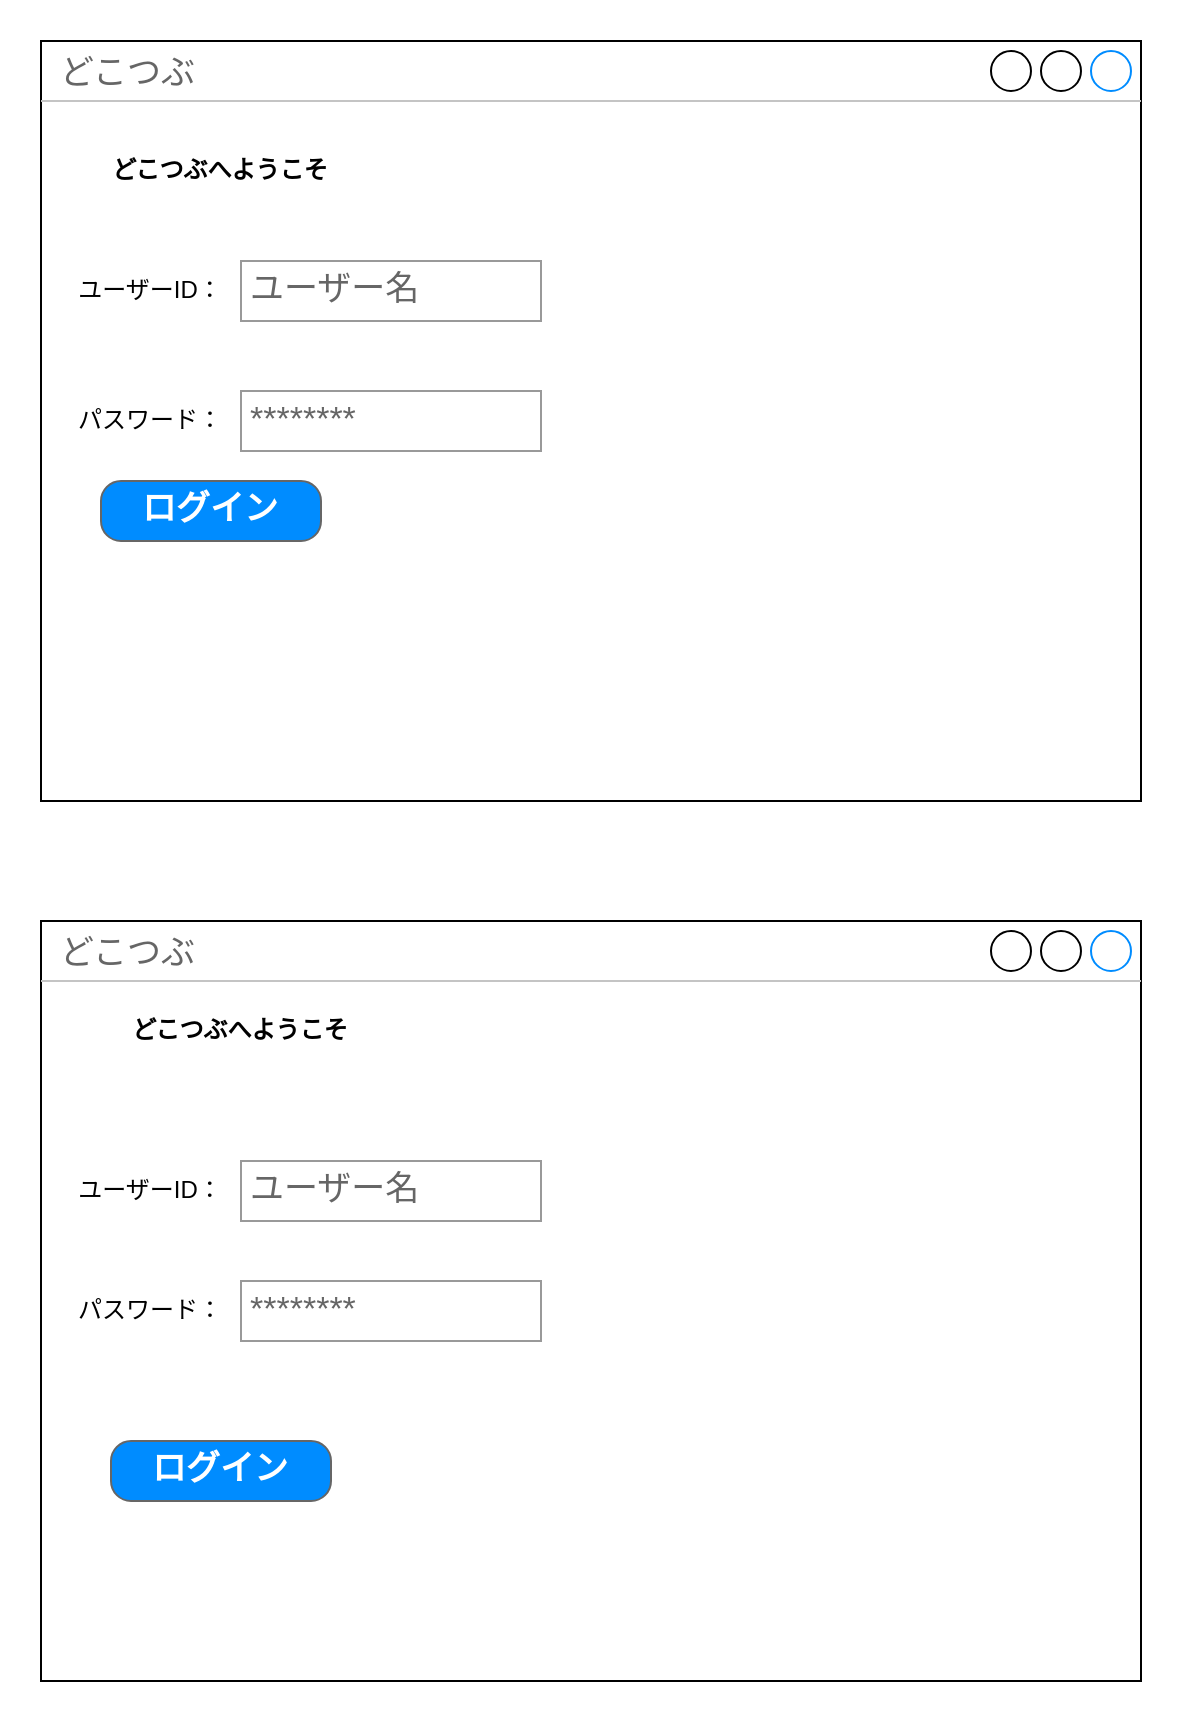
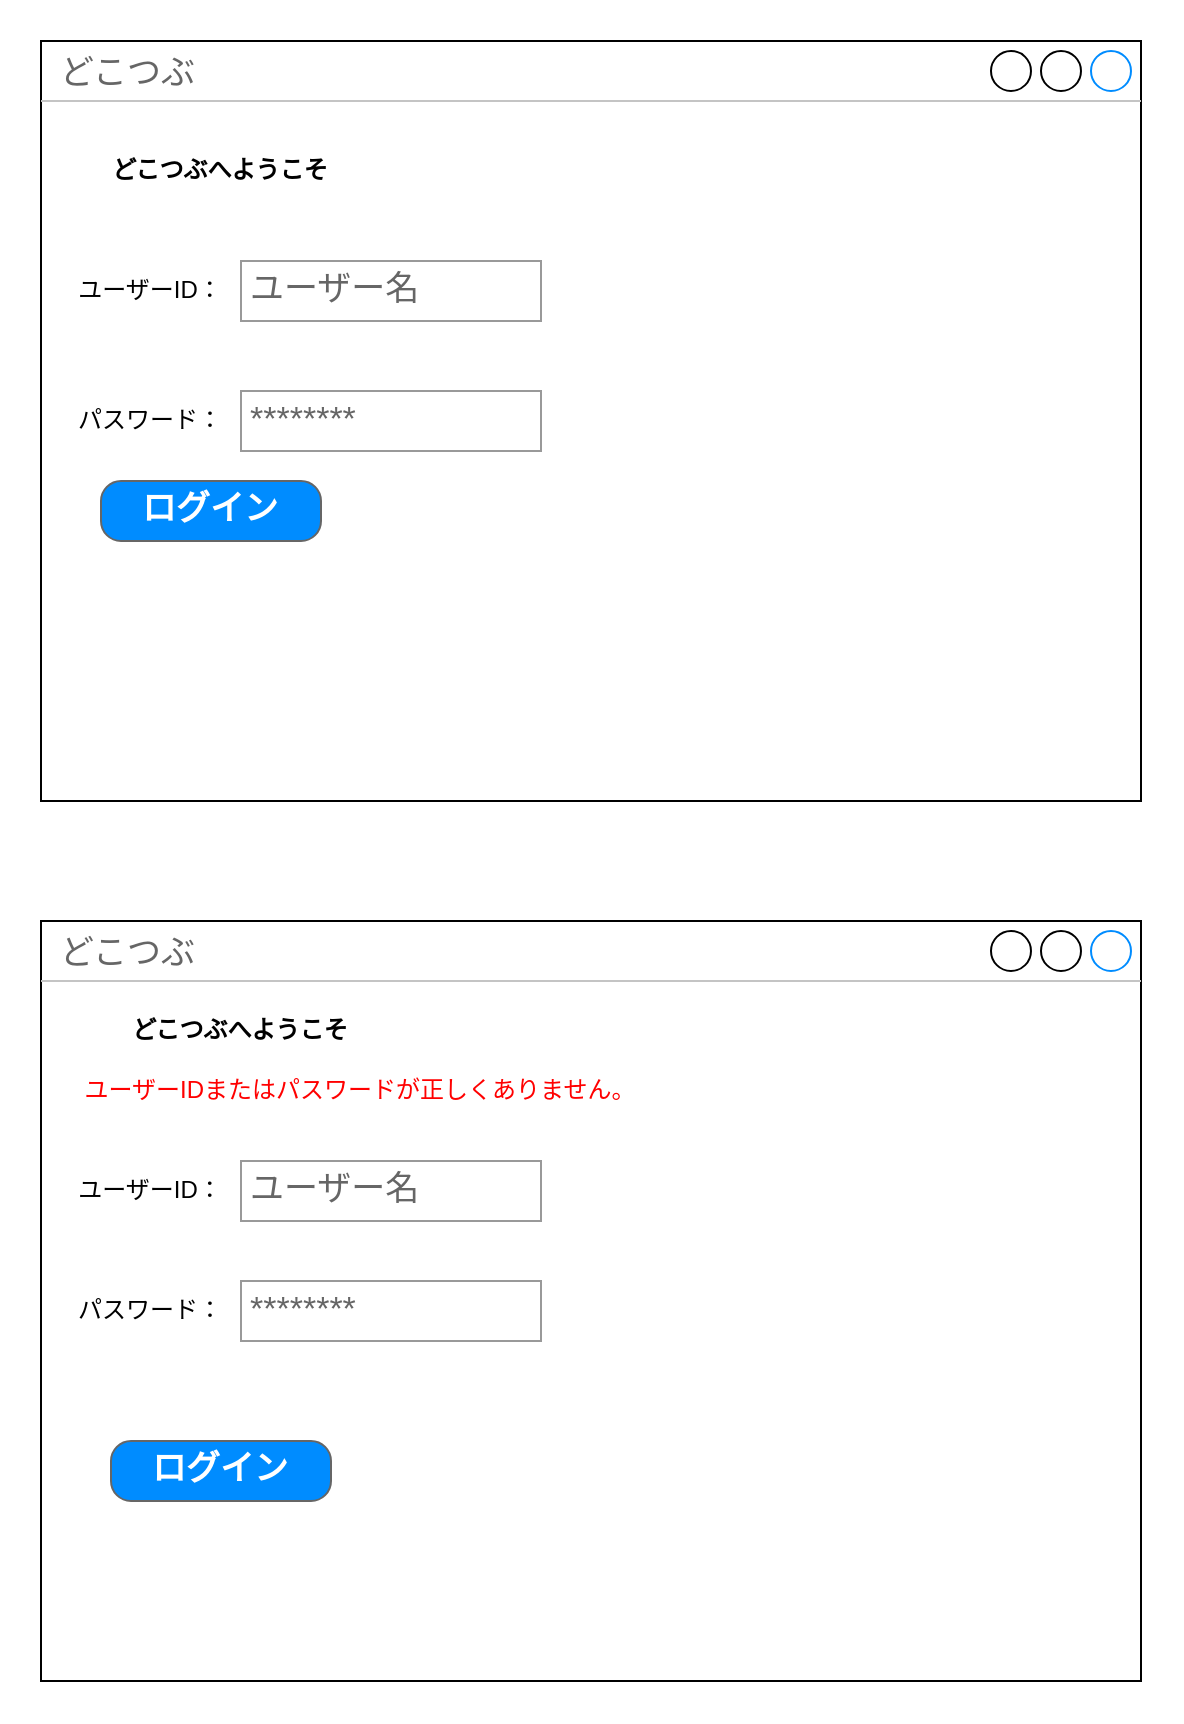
none -> (361, 1091)
